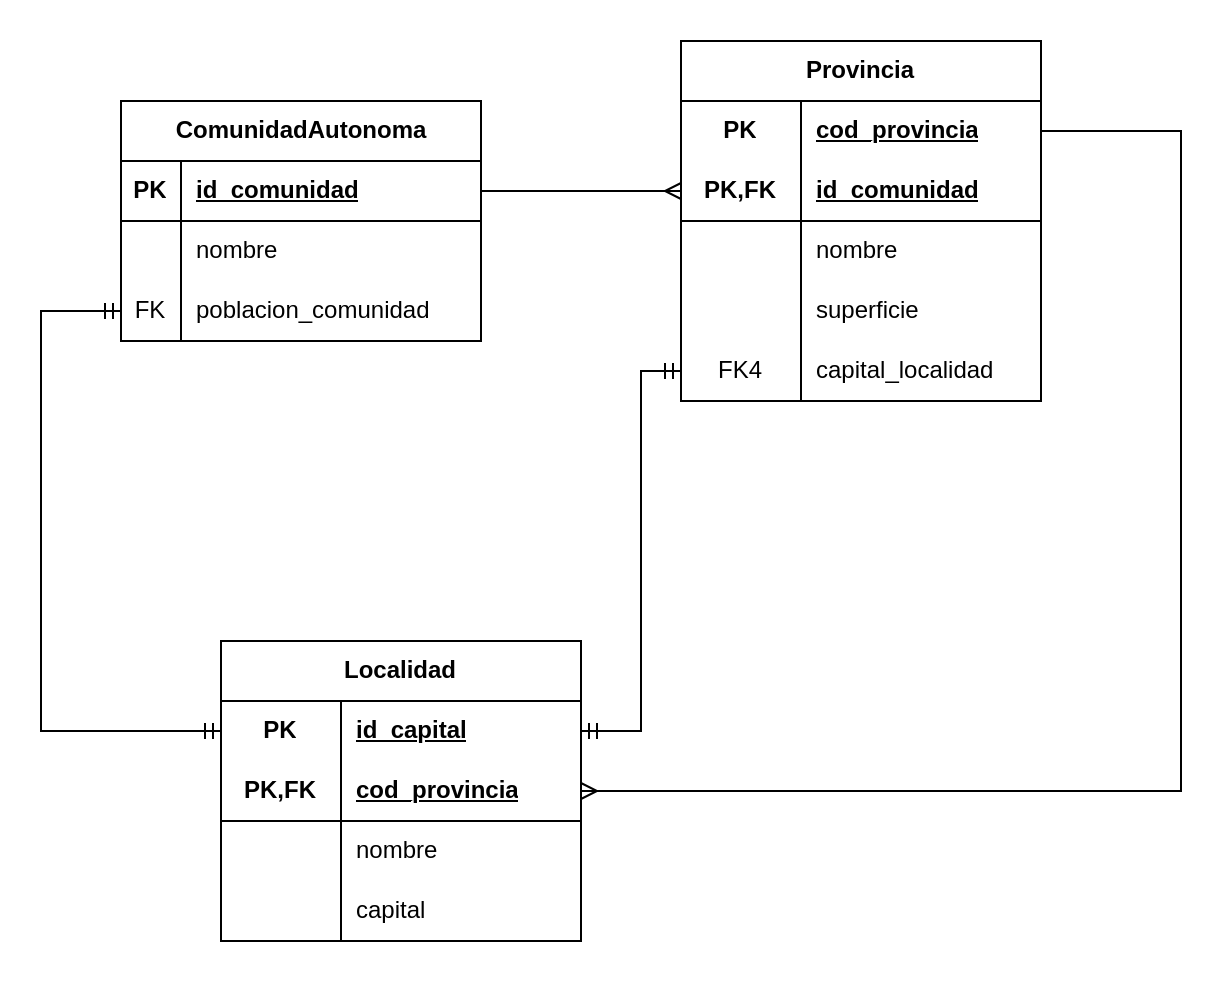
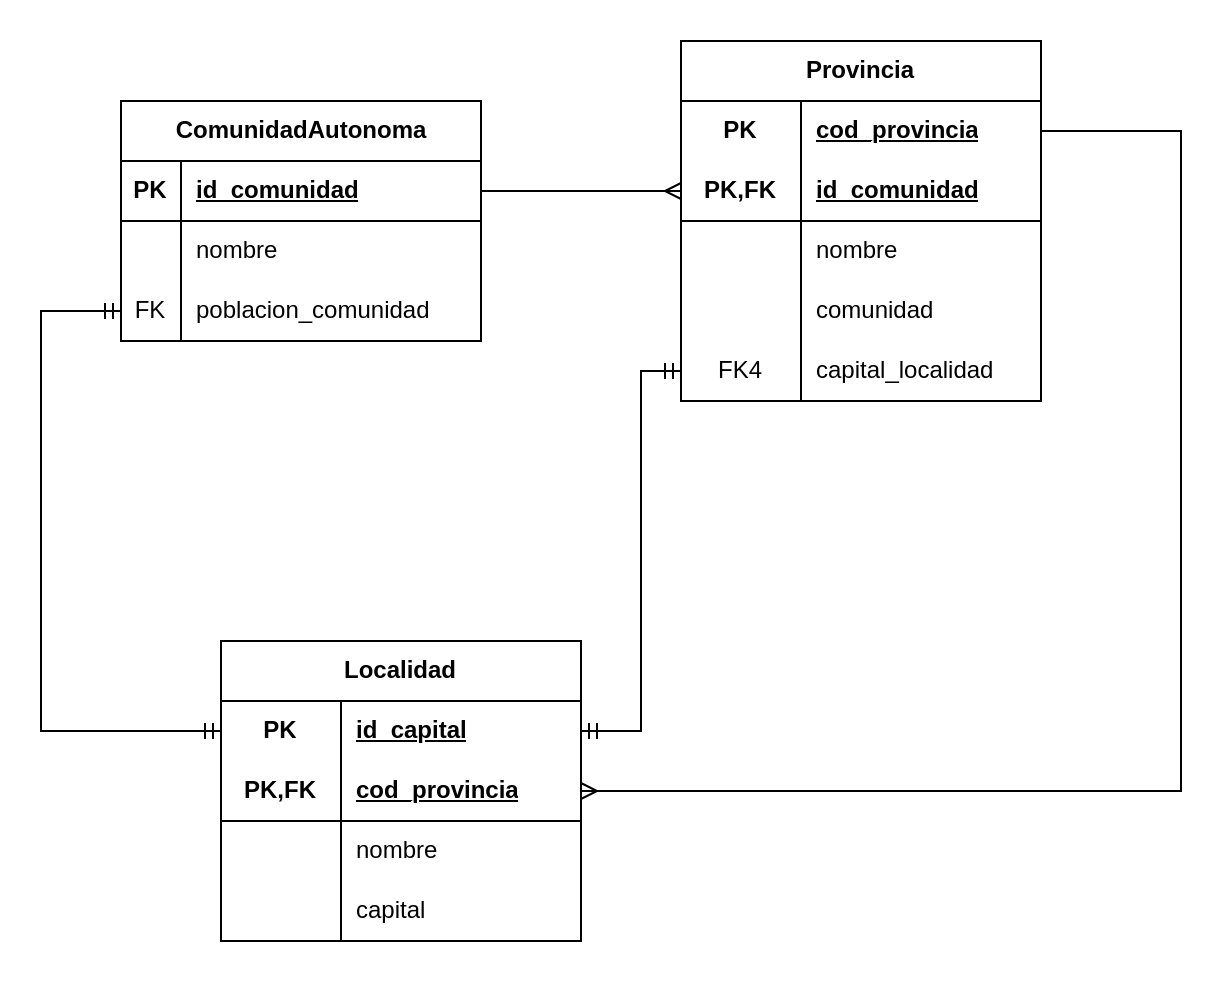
(878, 311) -> (874, 311)
